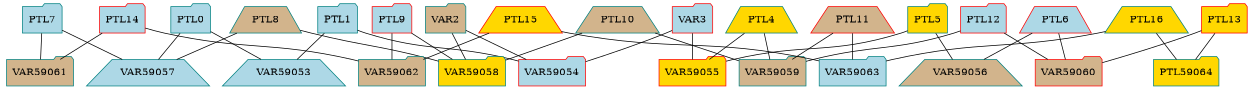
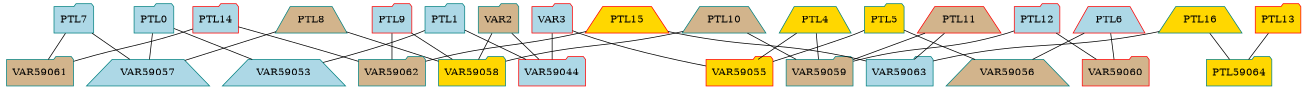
(1152, 48) -> none
(552, 73) -> (552, 73)
